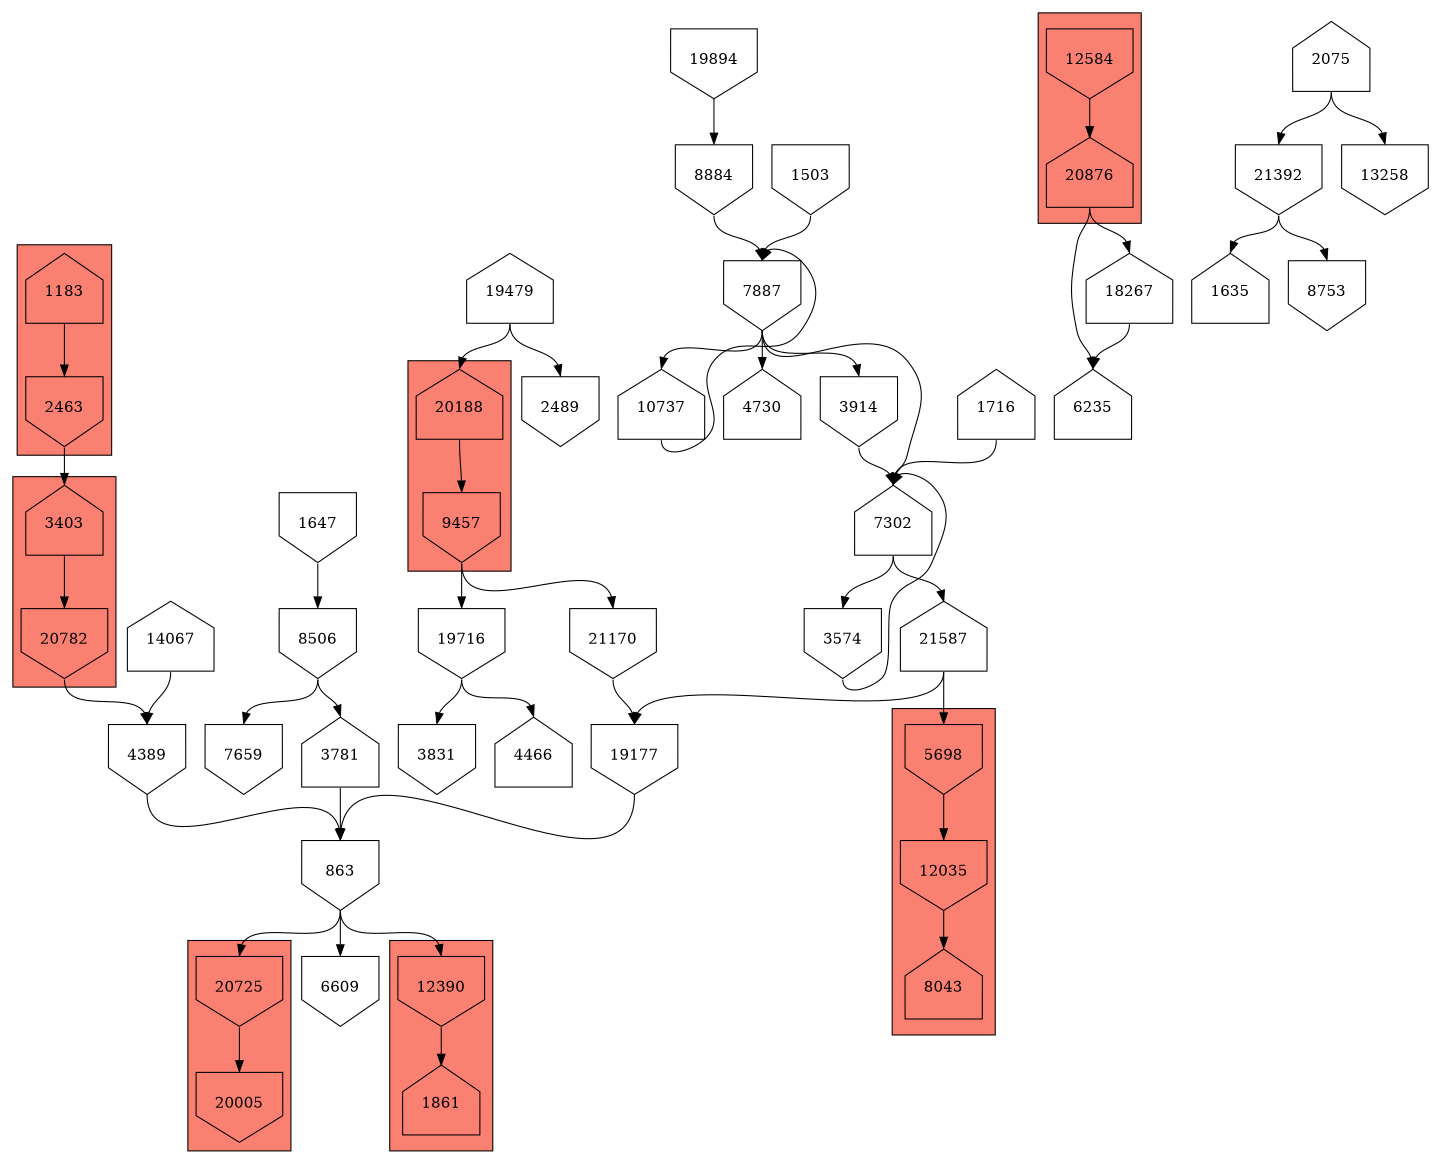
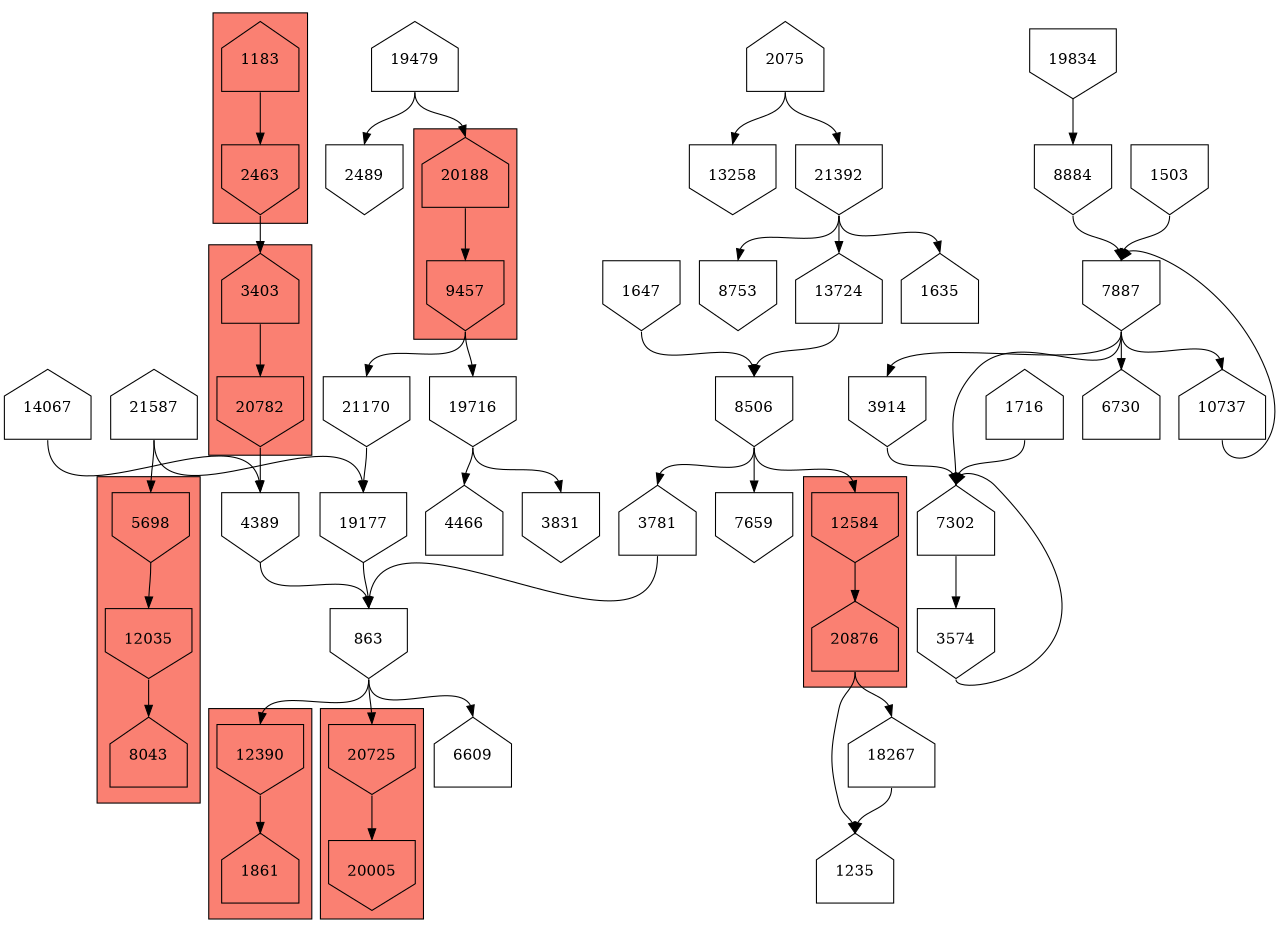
(714, 60) -> (1073, 60)
none -> (839, 292)
(762, 408) -> (1121, 408)
(1093, 408) -> (855, 872)
none -> (799, 470)
(910, 576) -> none
(340, 988) -> (473, 756)
